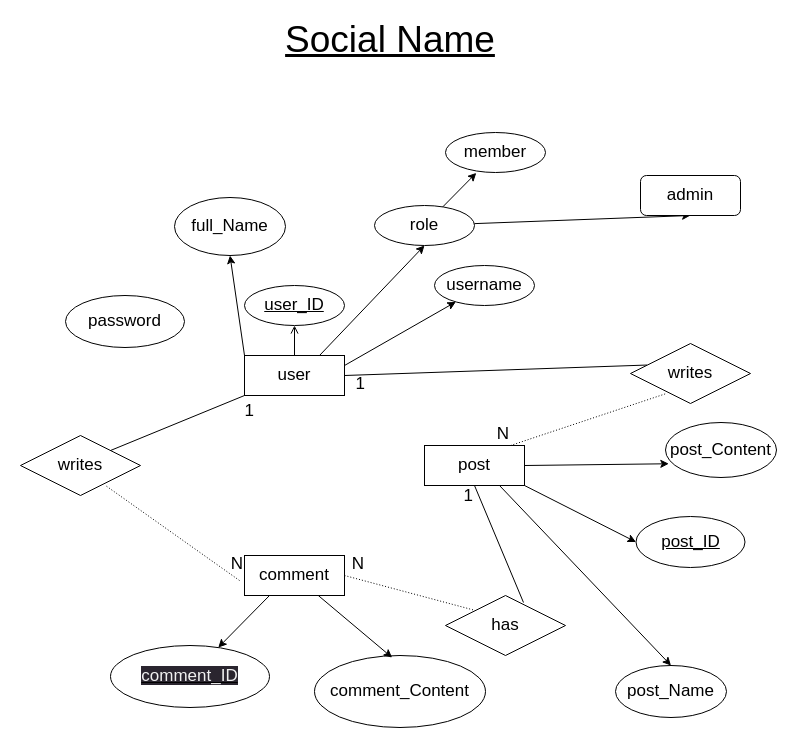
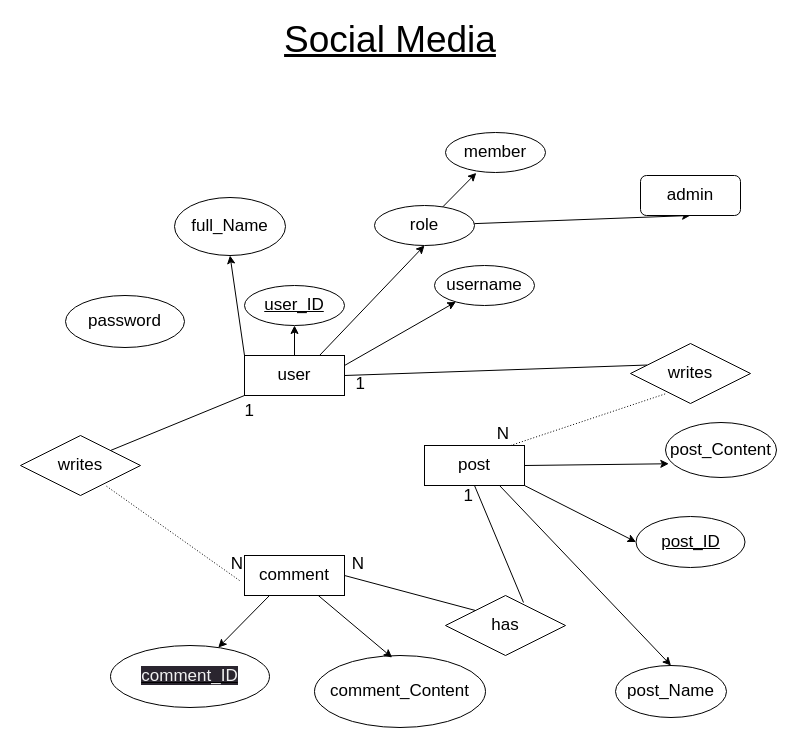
(391, 41) -> (391, 41)
(295, 331) -> (295, 333)
(410, 593) -> (410, 593)
